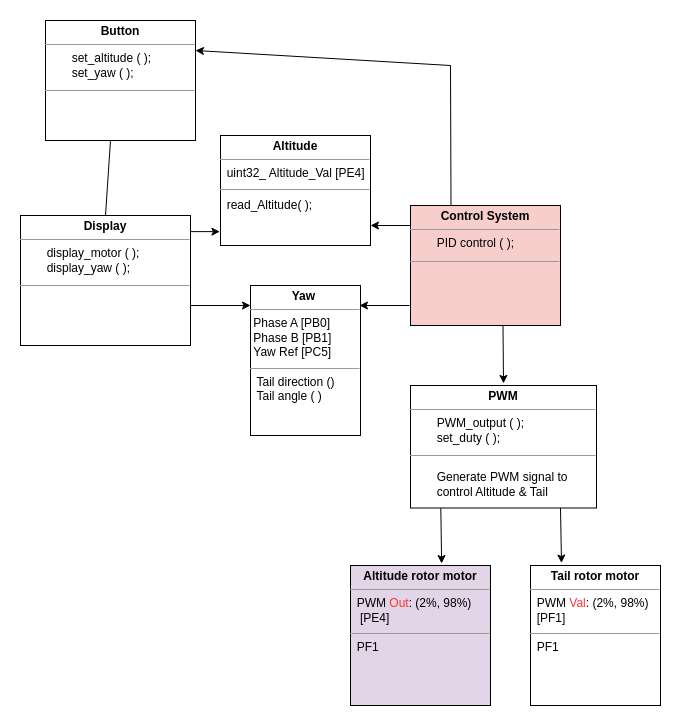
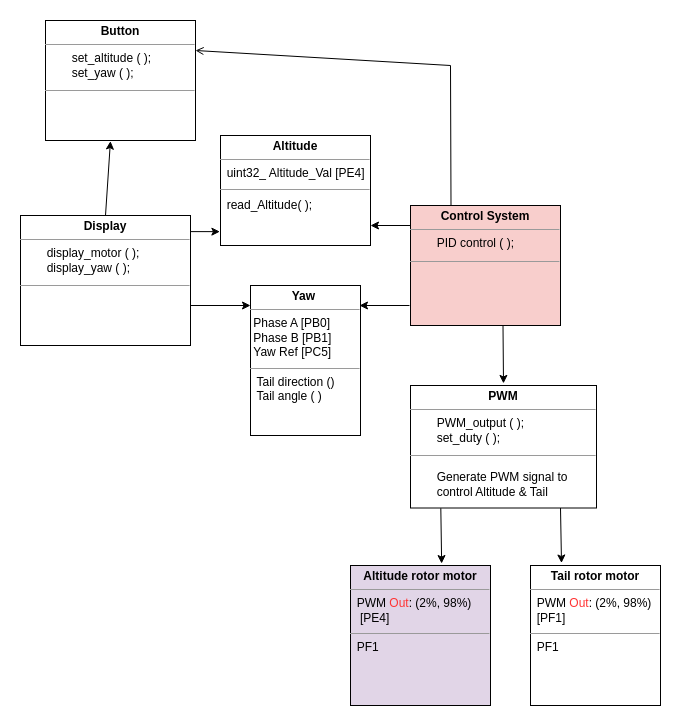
(203, 51) -> (201, 51)
(110, 146) -> (110, 149)
(582, 594) -> (583, 594)
